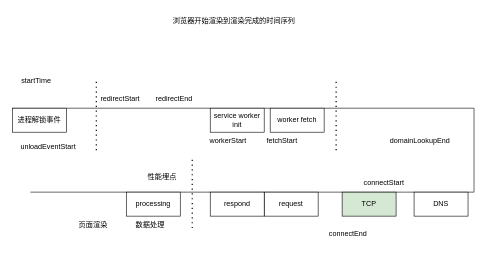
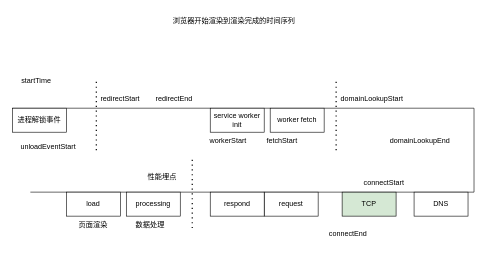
none -> (372, 99)
none -> (93, 204)
